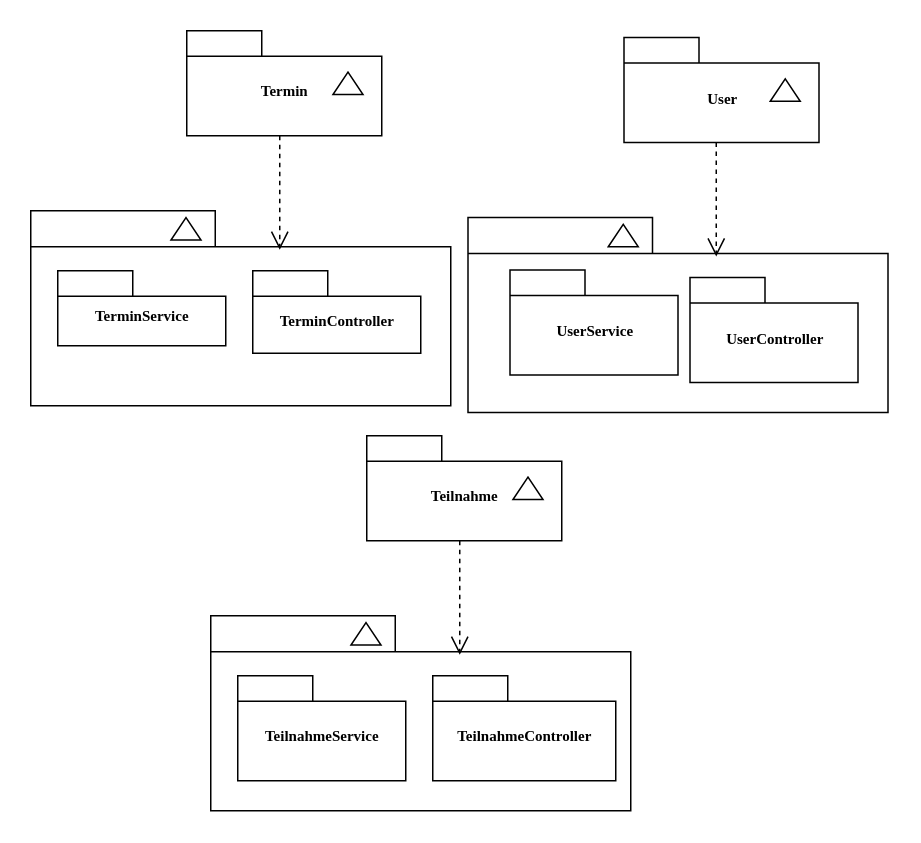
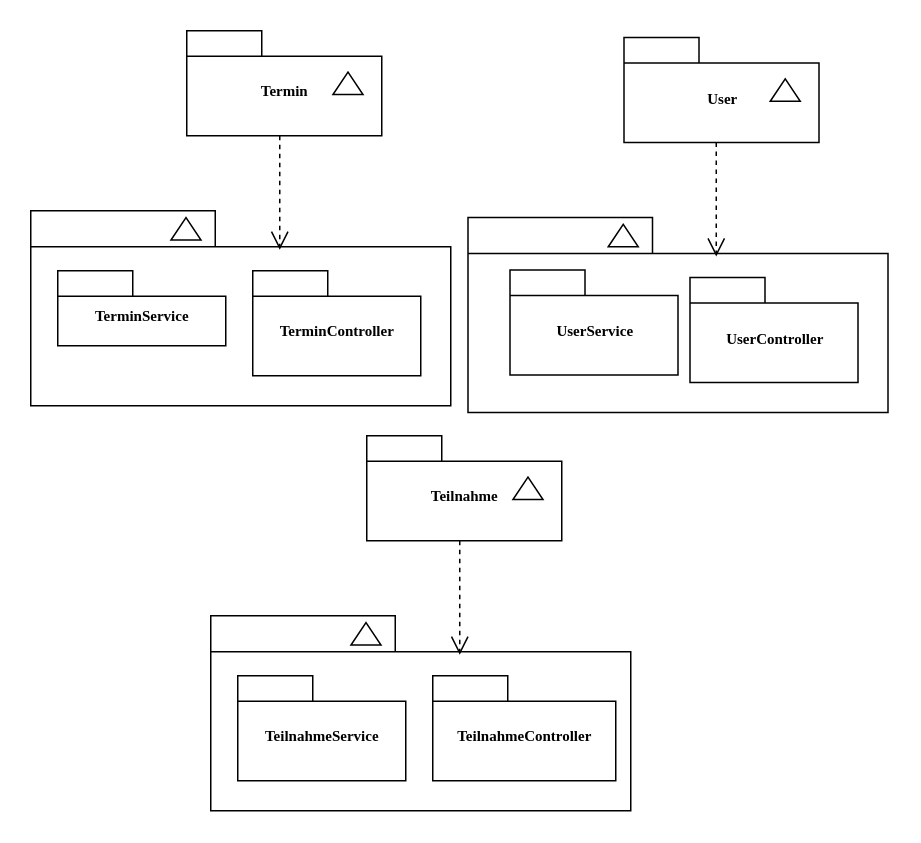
(337, 312) -> (337, 323)
